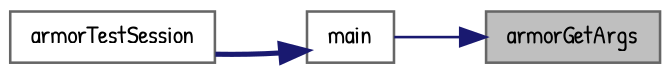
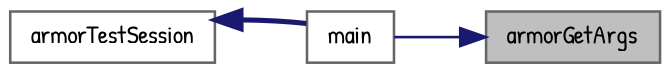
(248, 54) -> (274, 21)
